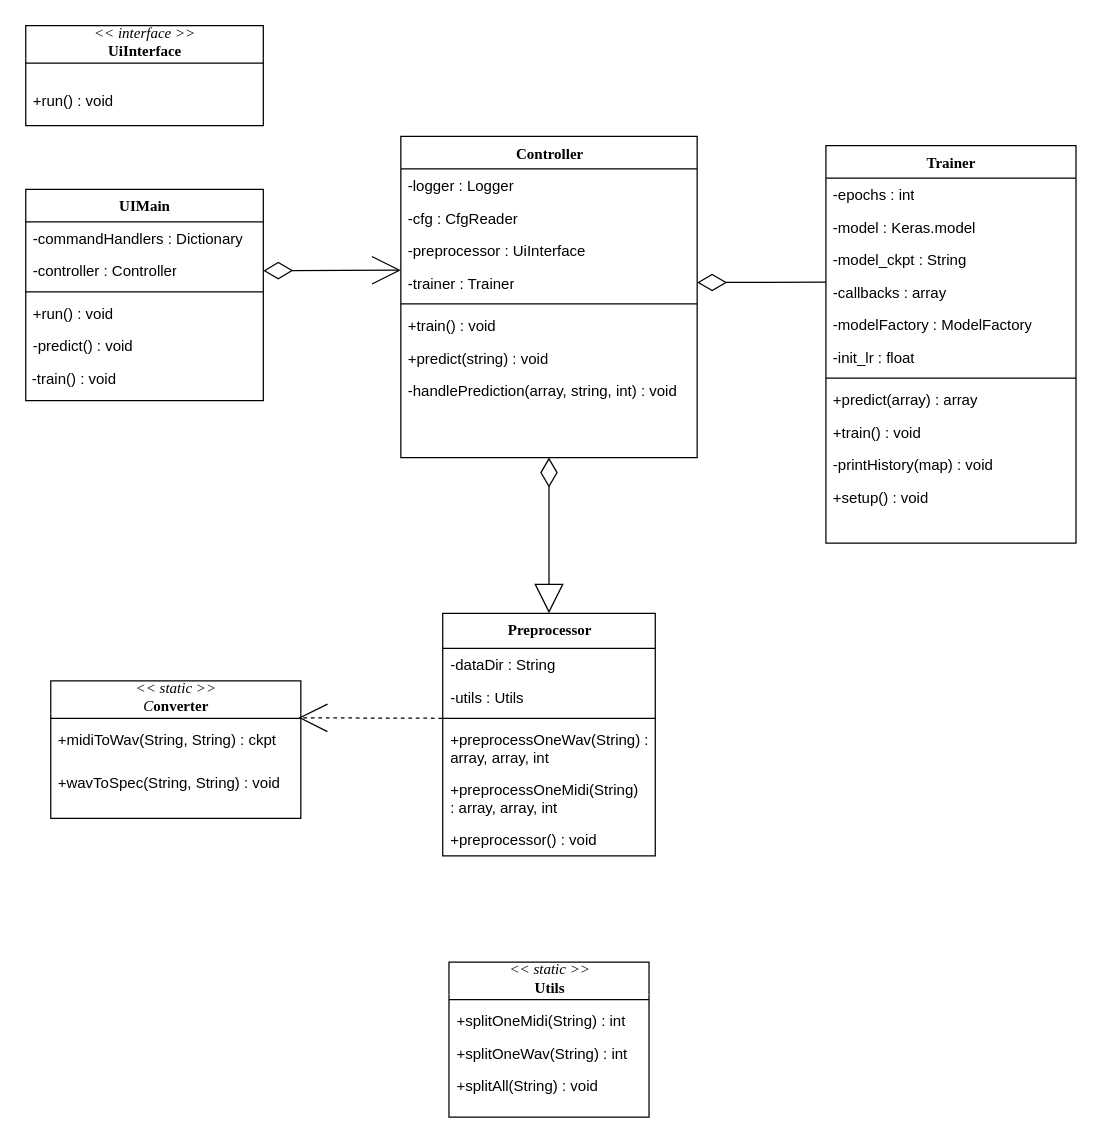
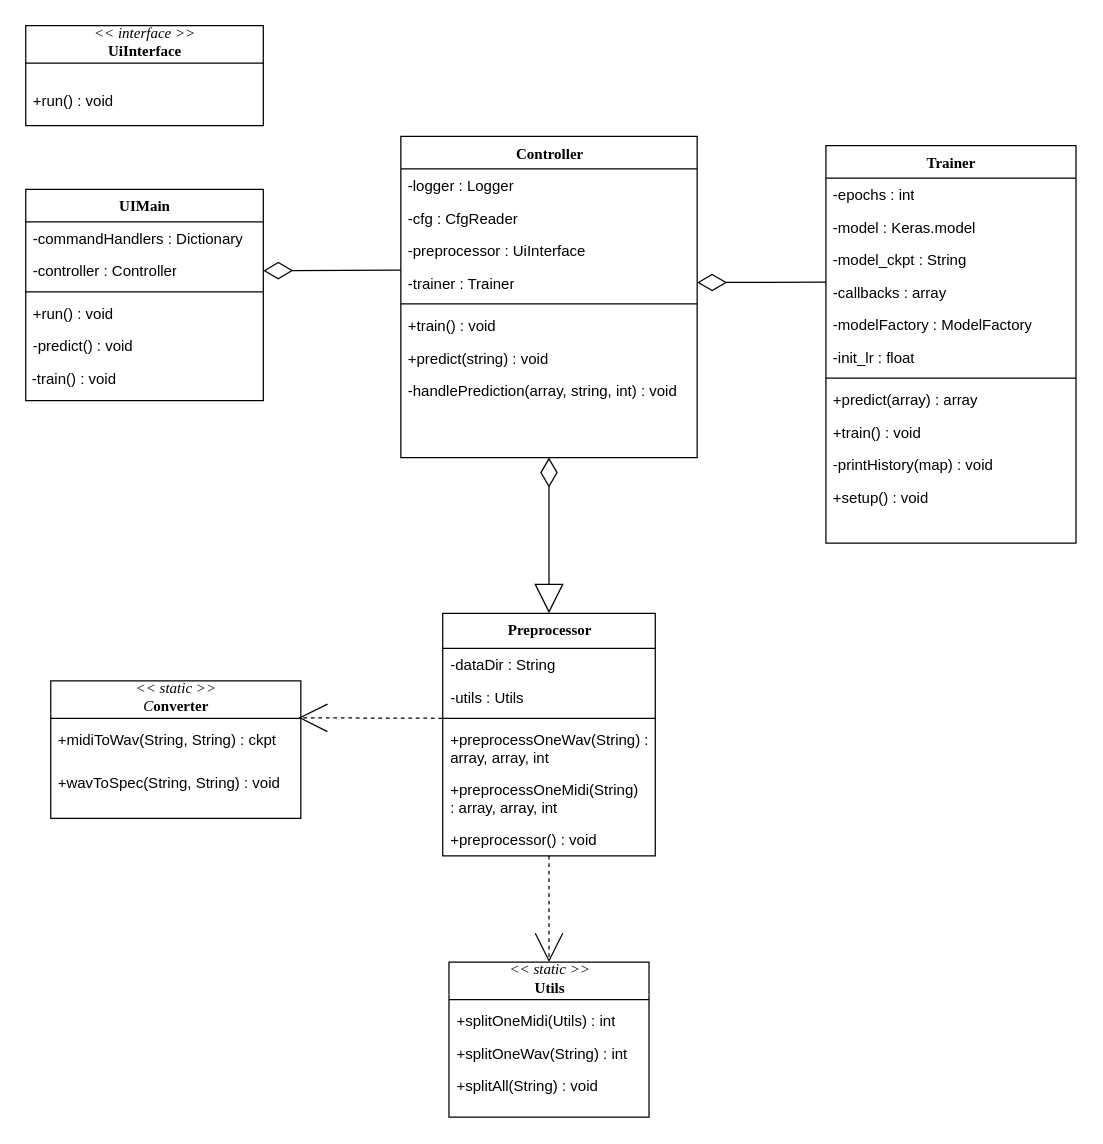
(395, 270) -> (395, 270)
none -> (549, 907)
(551, 1031) -> (547, 1022)
